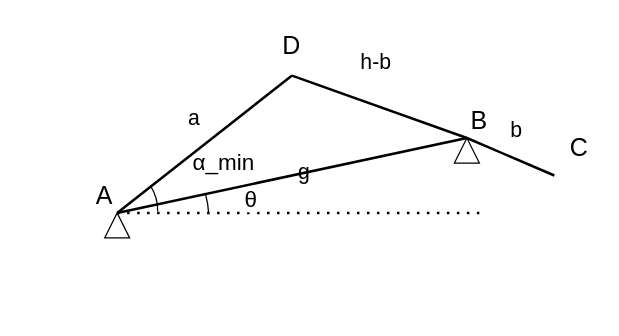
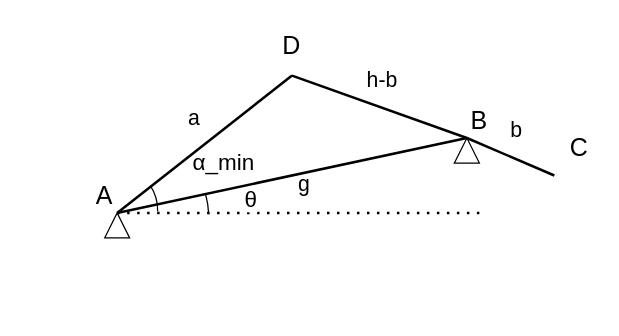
(376, 63) -> (383, 82)
(304, 173) -> (304, 186)
